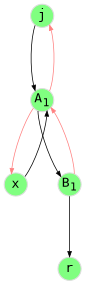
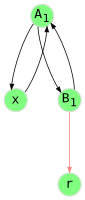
(42, 16) -> none
(20, 137) -> (20, 53)
(68, 142) -> (68, 58)
(70, 224) -> (70, 139)
